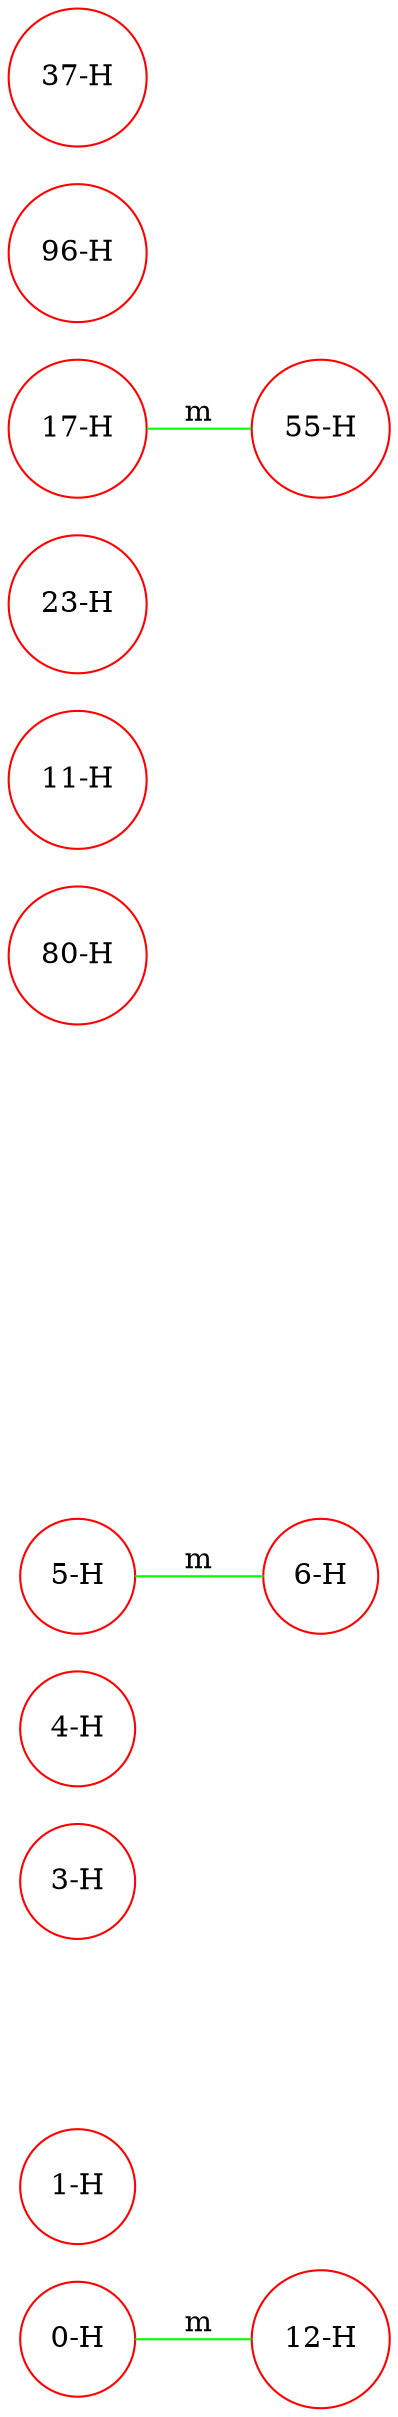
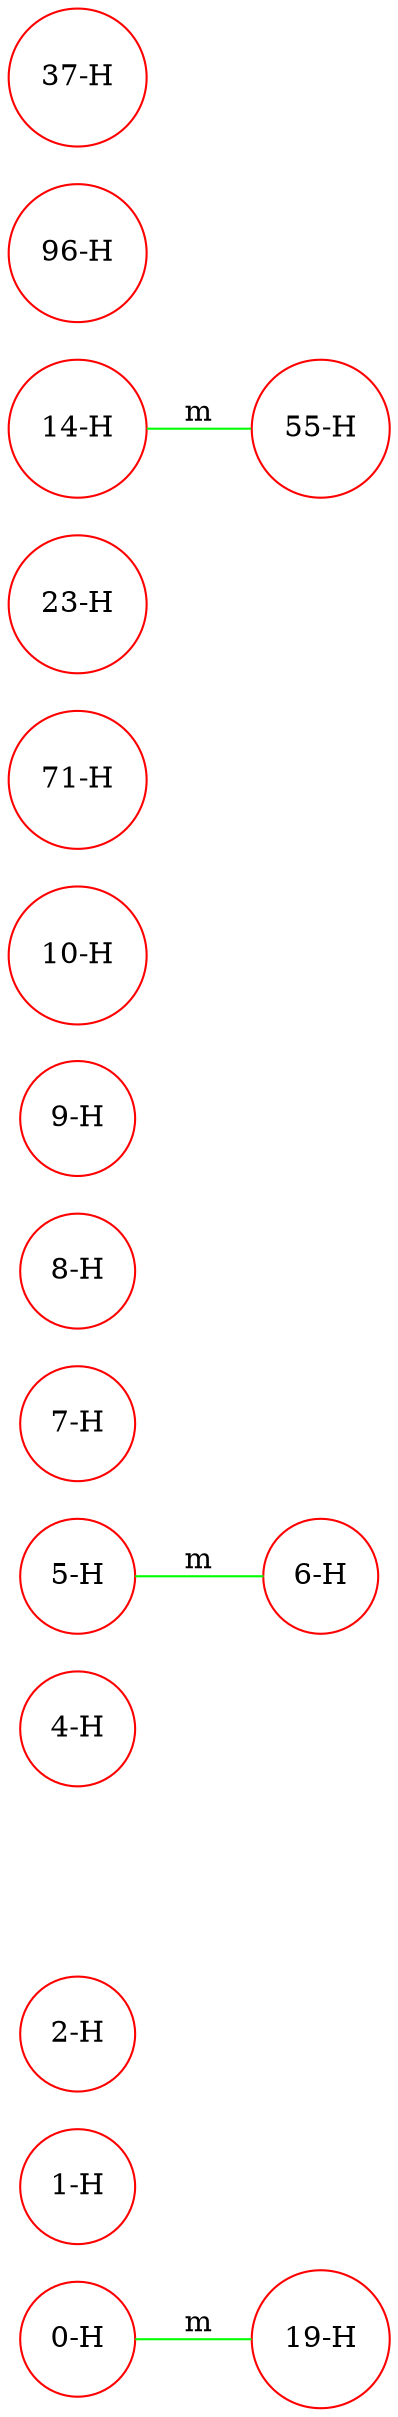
(78, 429) -> (78, 429)
(78, 780) -> (78, 780)
(78, 955) -> (78, 955)
none -> (78, 1119)
none -> (78, 1271)
none -> (78, 1424)
(78, 1881) -> none
none -> (78, 2034)
(321, 2339) -> (321, 2339)
